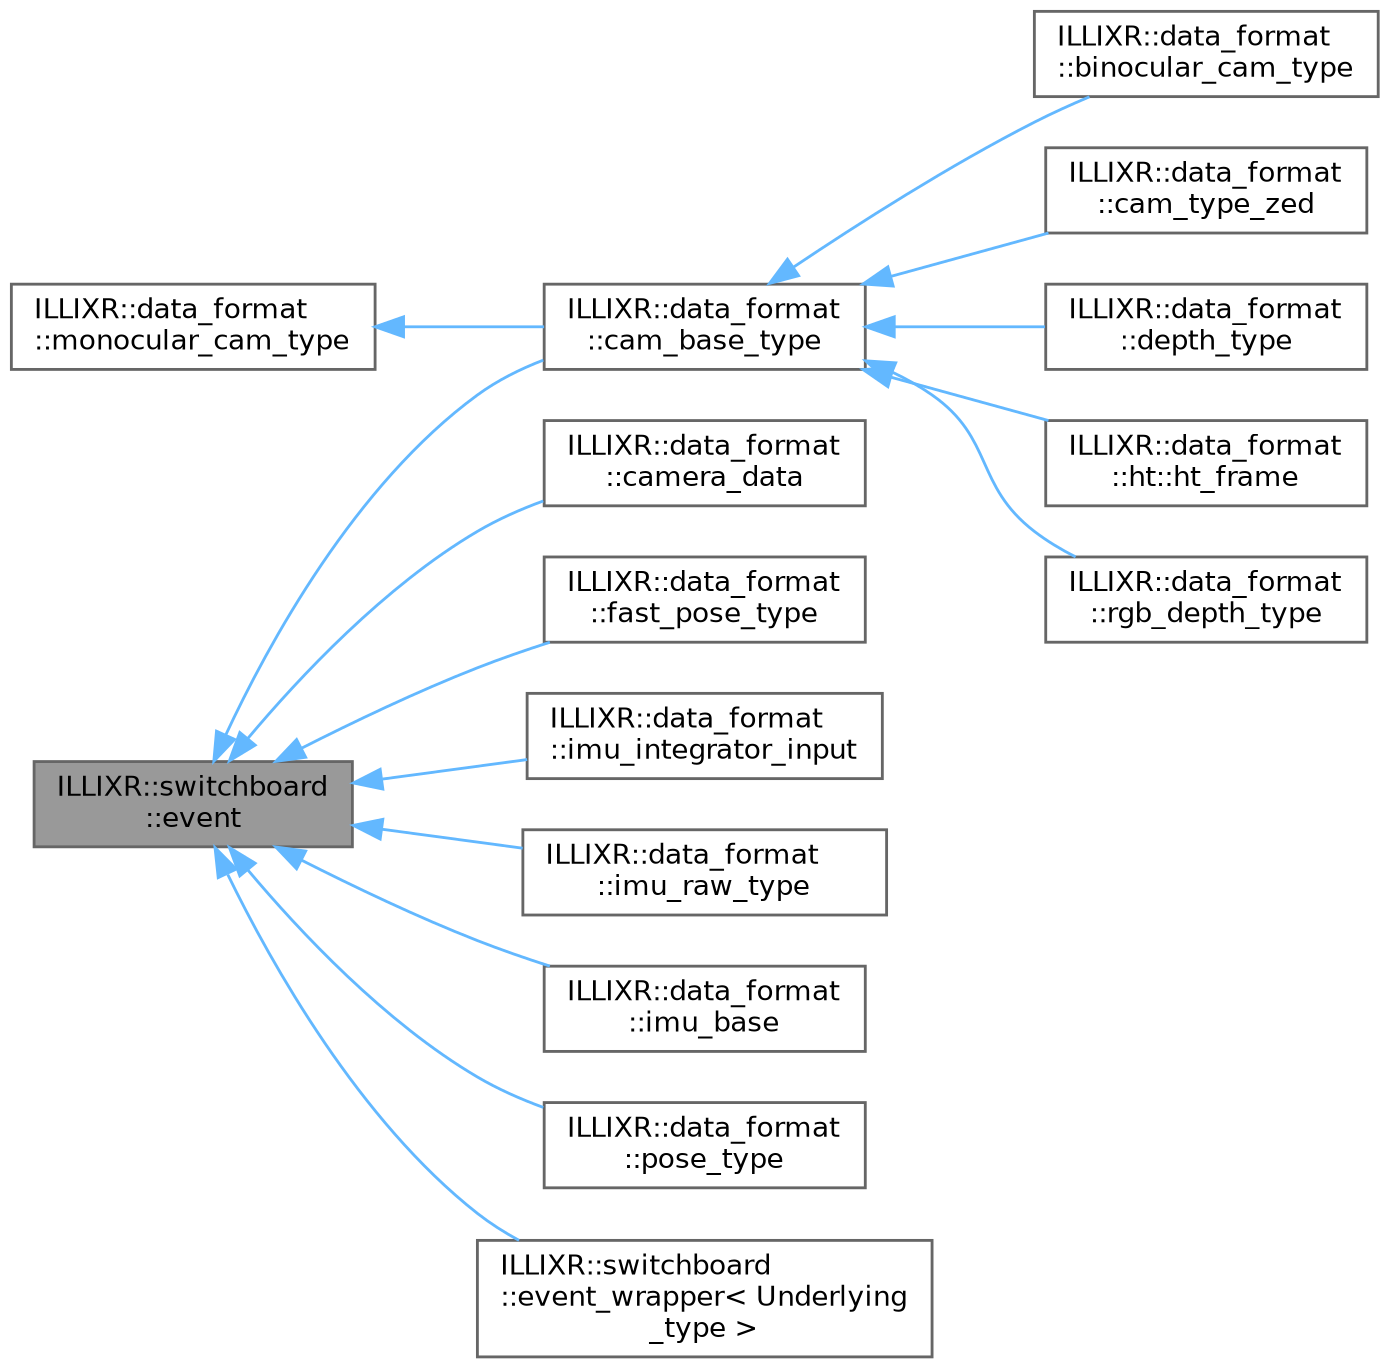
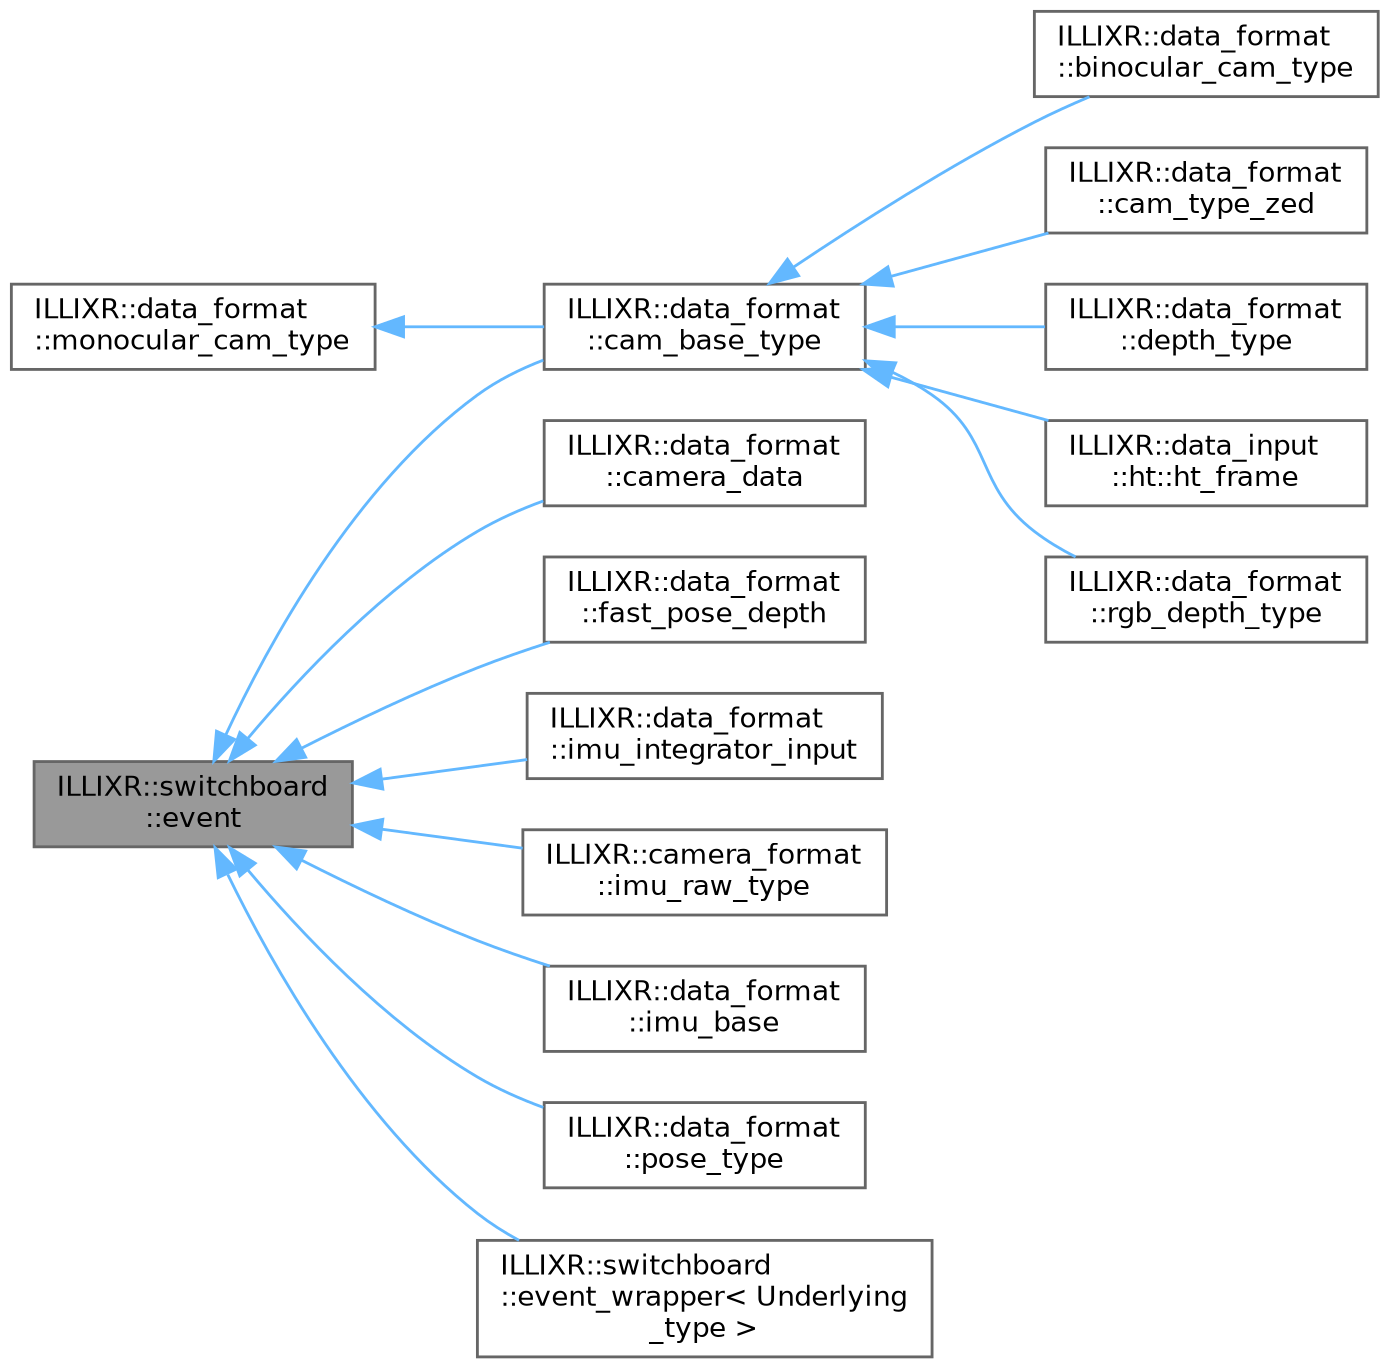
(1206, 463) -> (1206, 463)
(705, 600) -> (705, 600)
(705, 872) -> (705, 872)
